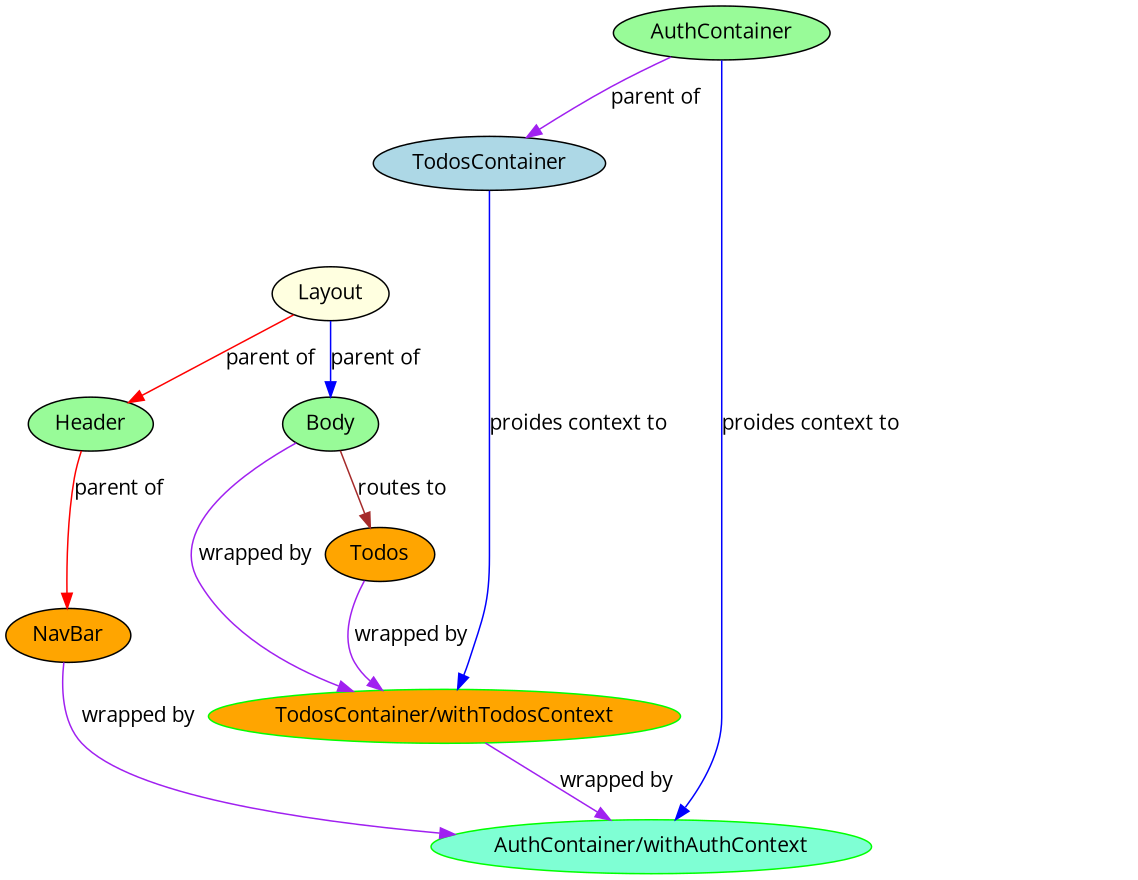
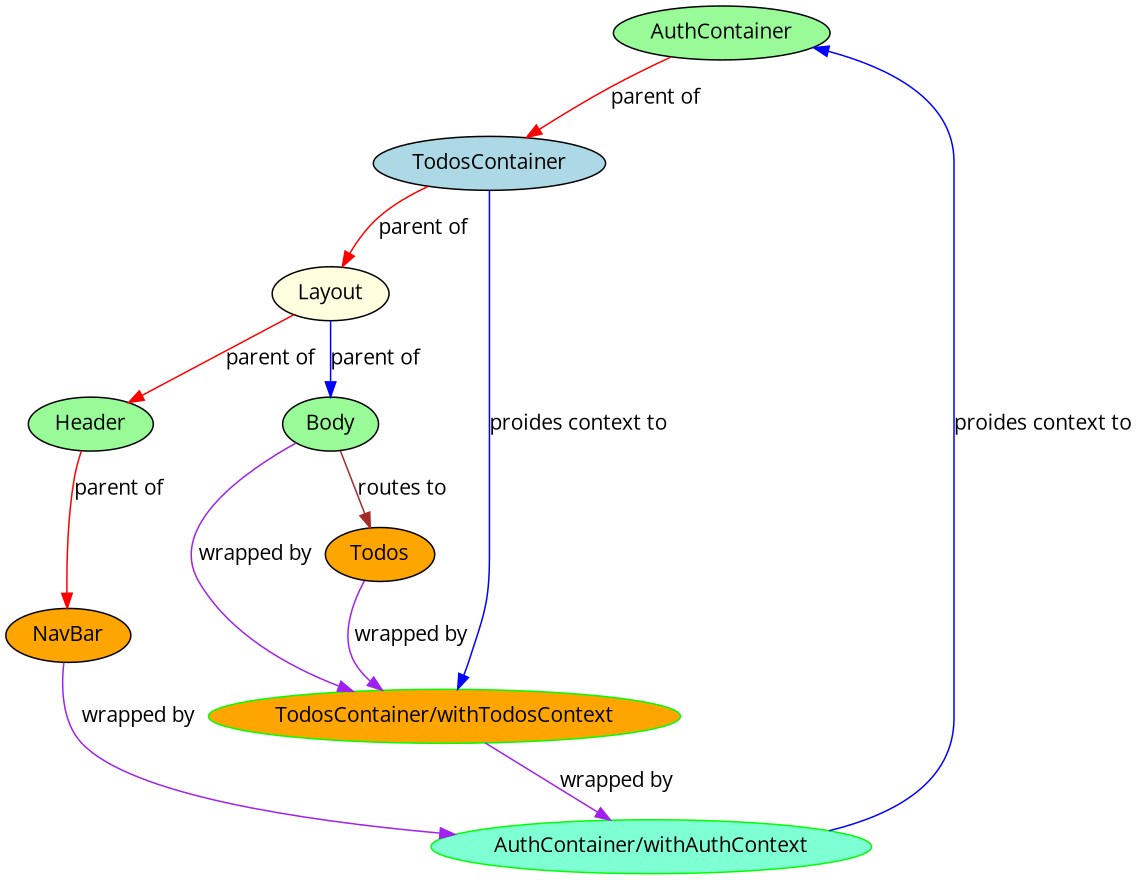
(604, 91) -> (604, 91)
none -> (383, 213)
(722, 438) -> (954, 441)
